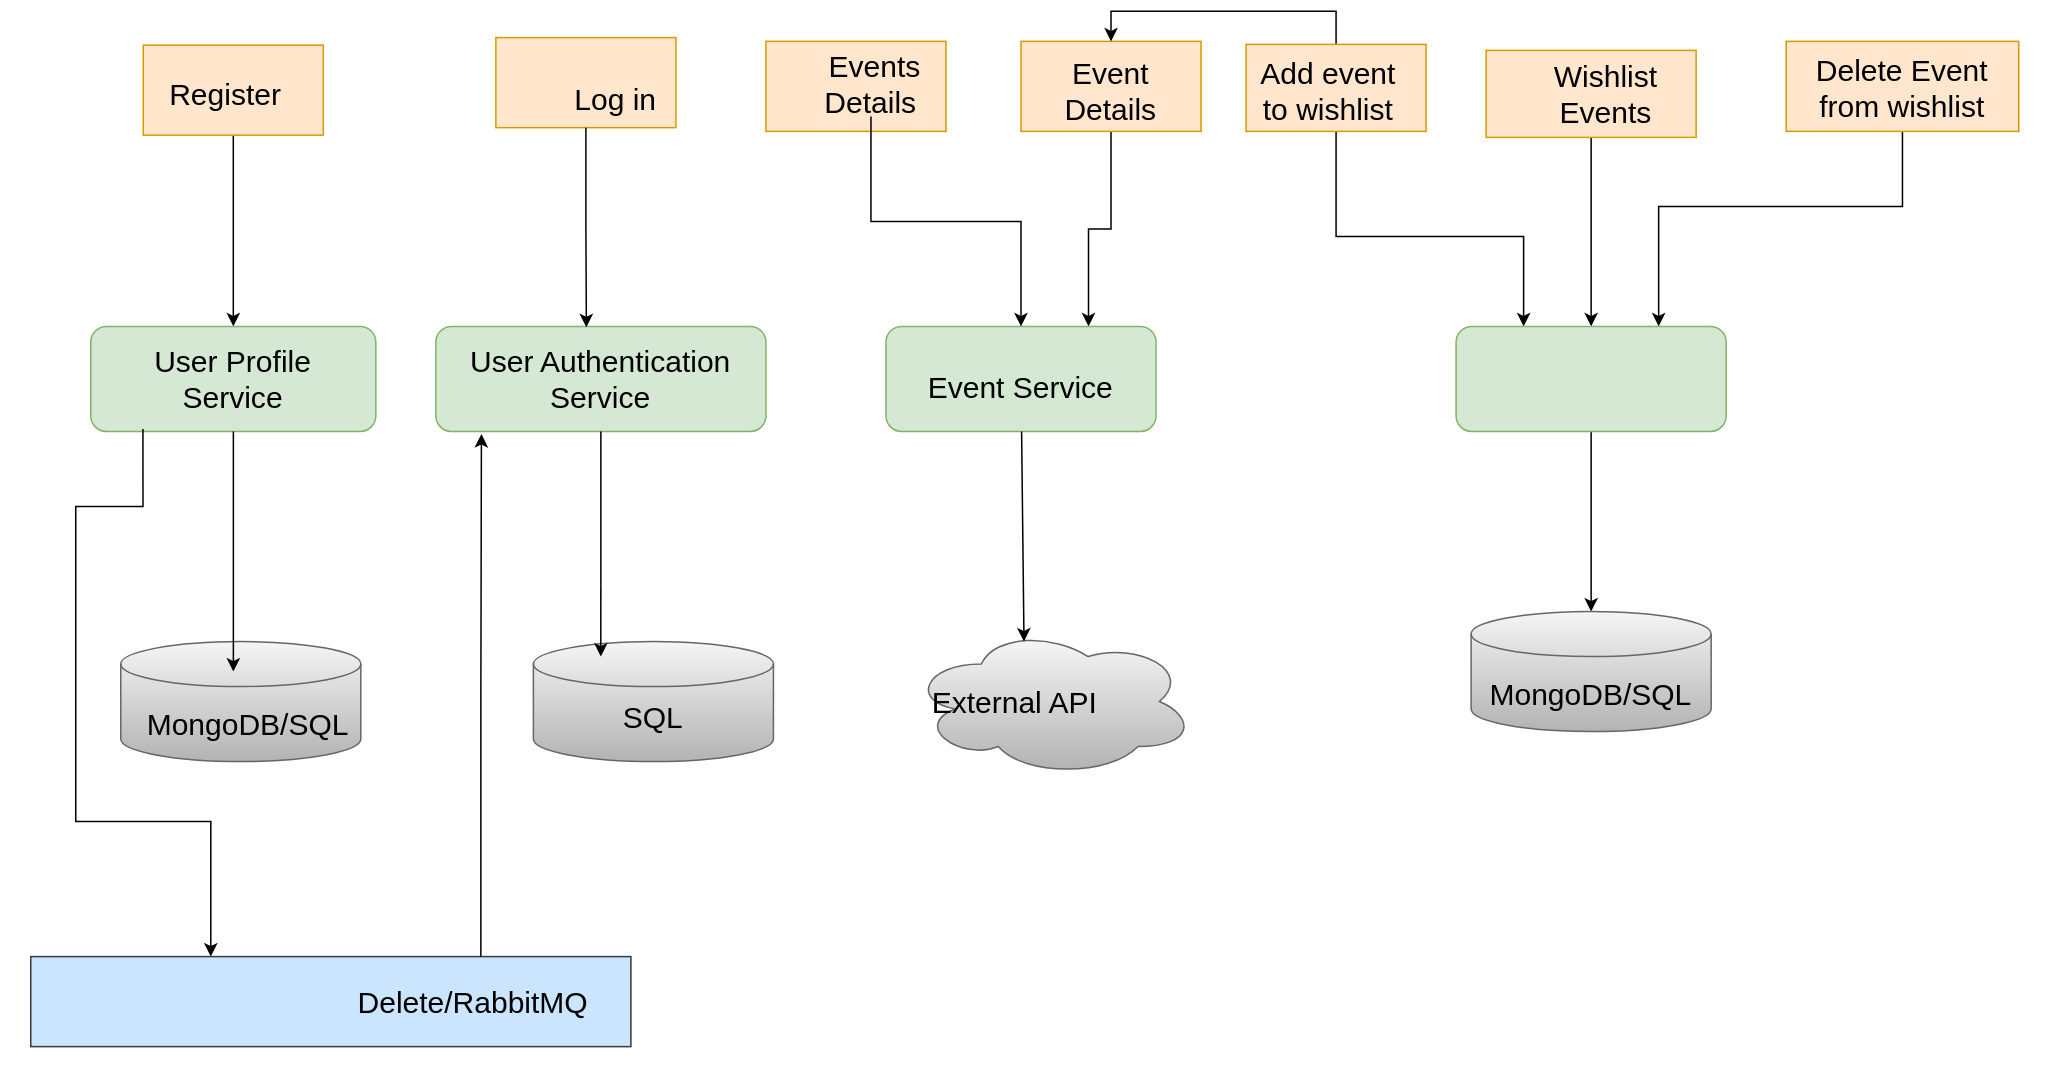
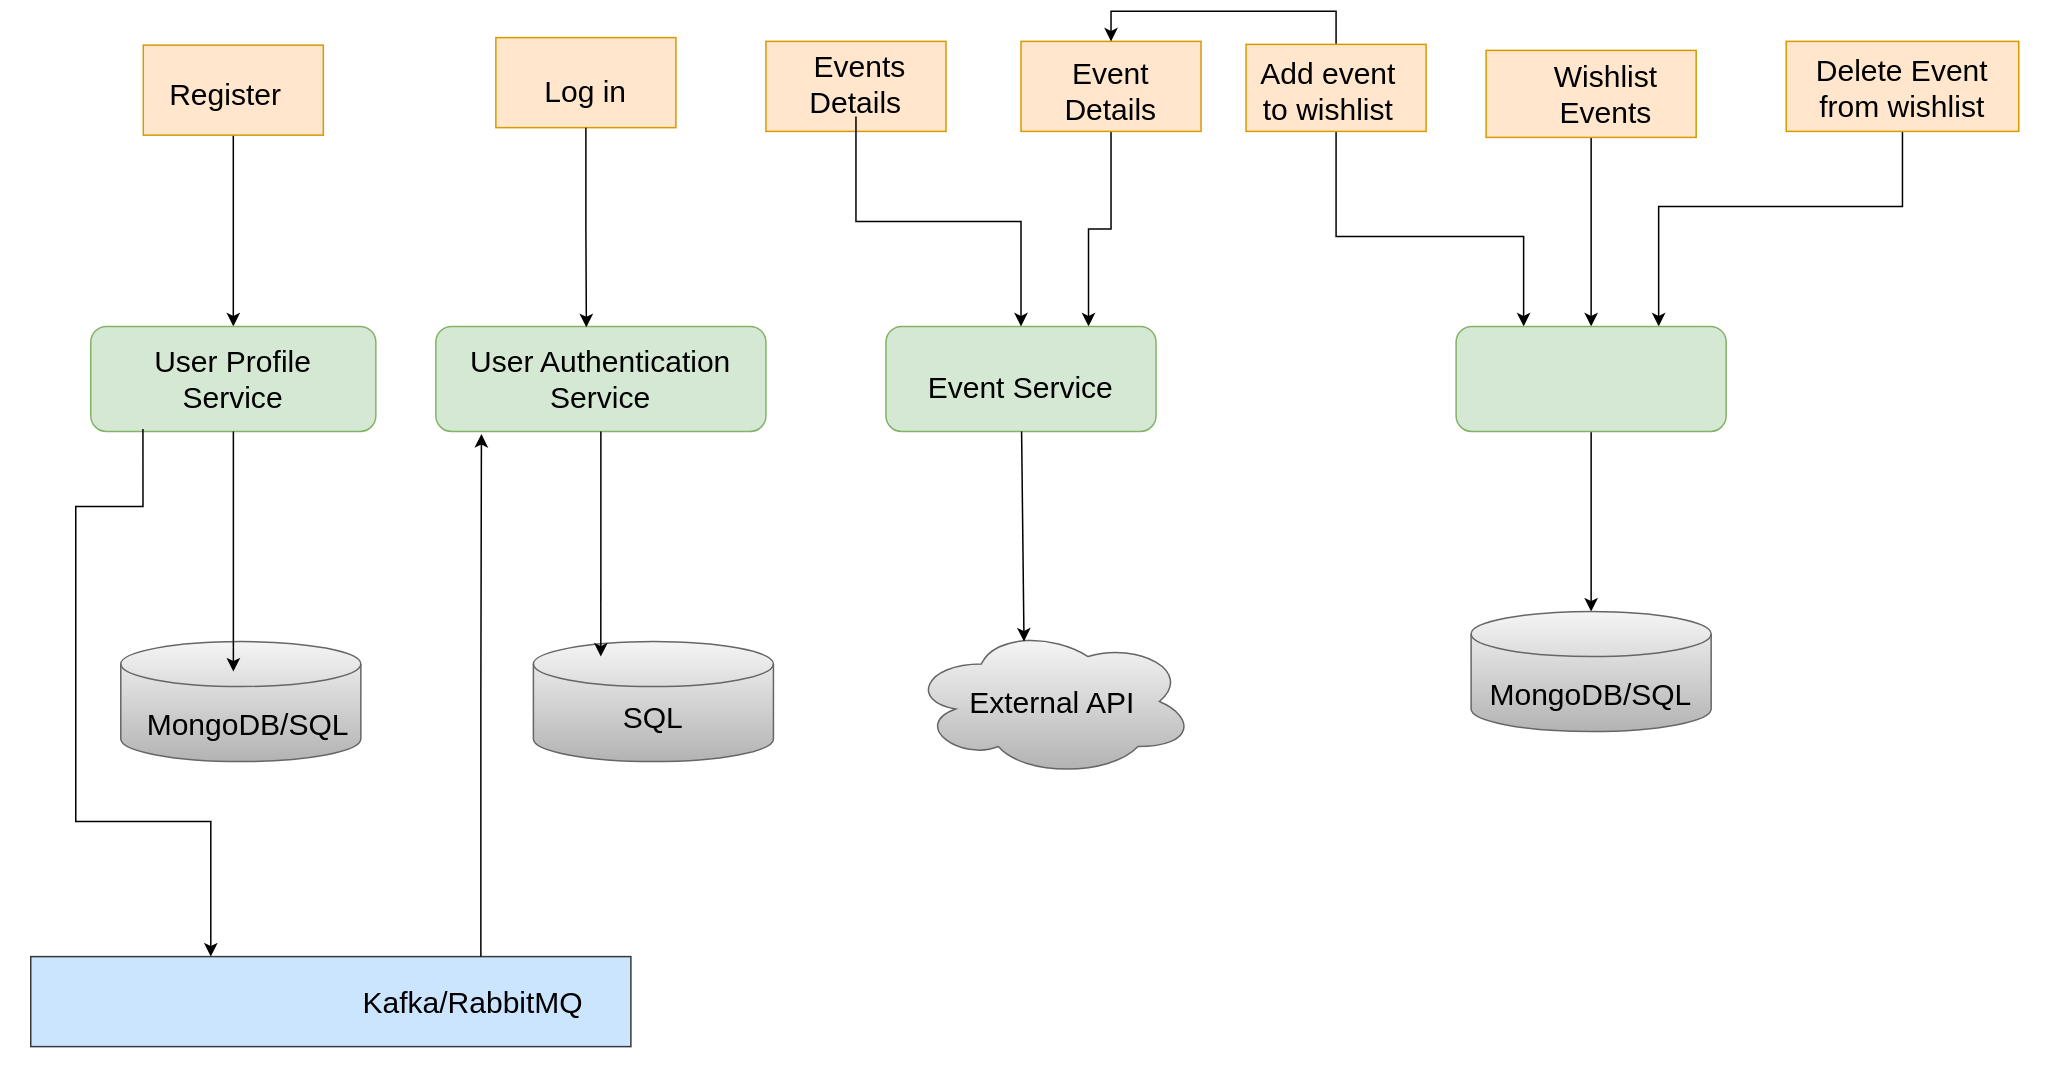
(871, 83) -> (856, 83)
(616, 98) -> (586, 90)
(1015, 701) -> (1052, 701)
(473, 1001) -> (473, 1001)
